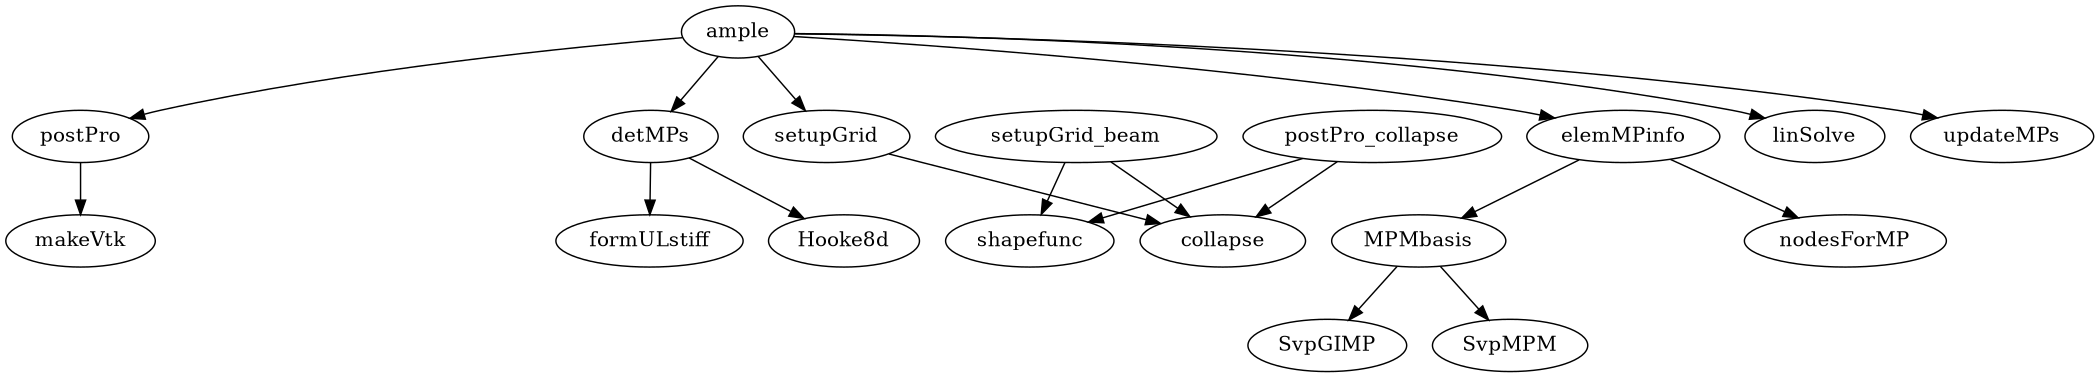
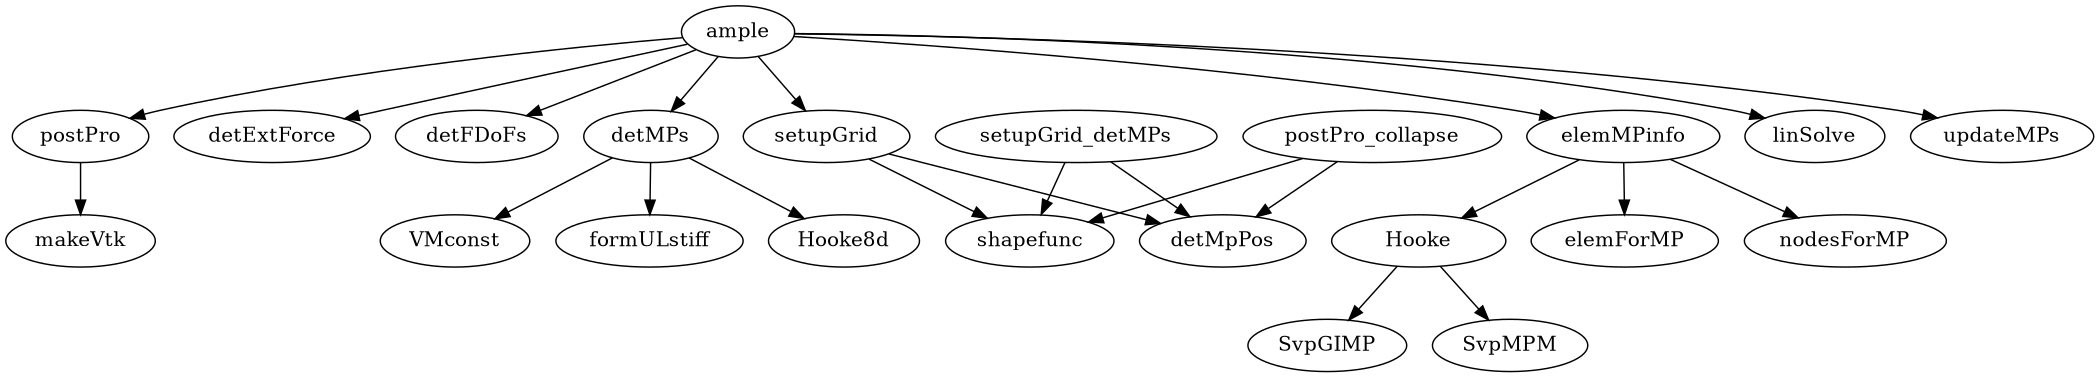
none -> (272, 136)
none -> (477, 136)
(1076, 136) -> (1076, 136)
none -> (922, 185)
none -> (455, 241)
(1223, 241) -> (1223, 241)
(1419, 241) -> (1419, 241)
none -> (1625, 241)
